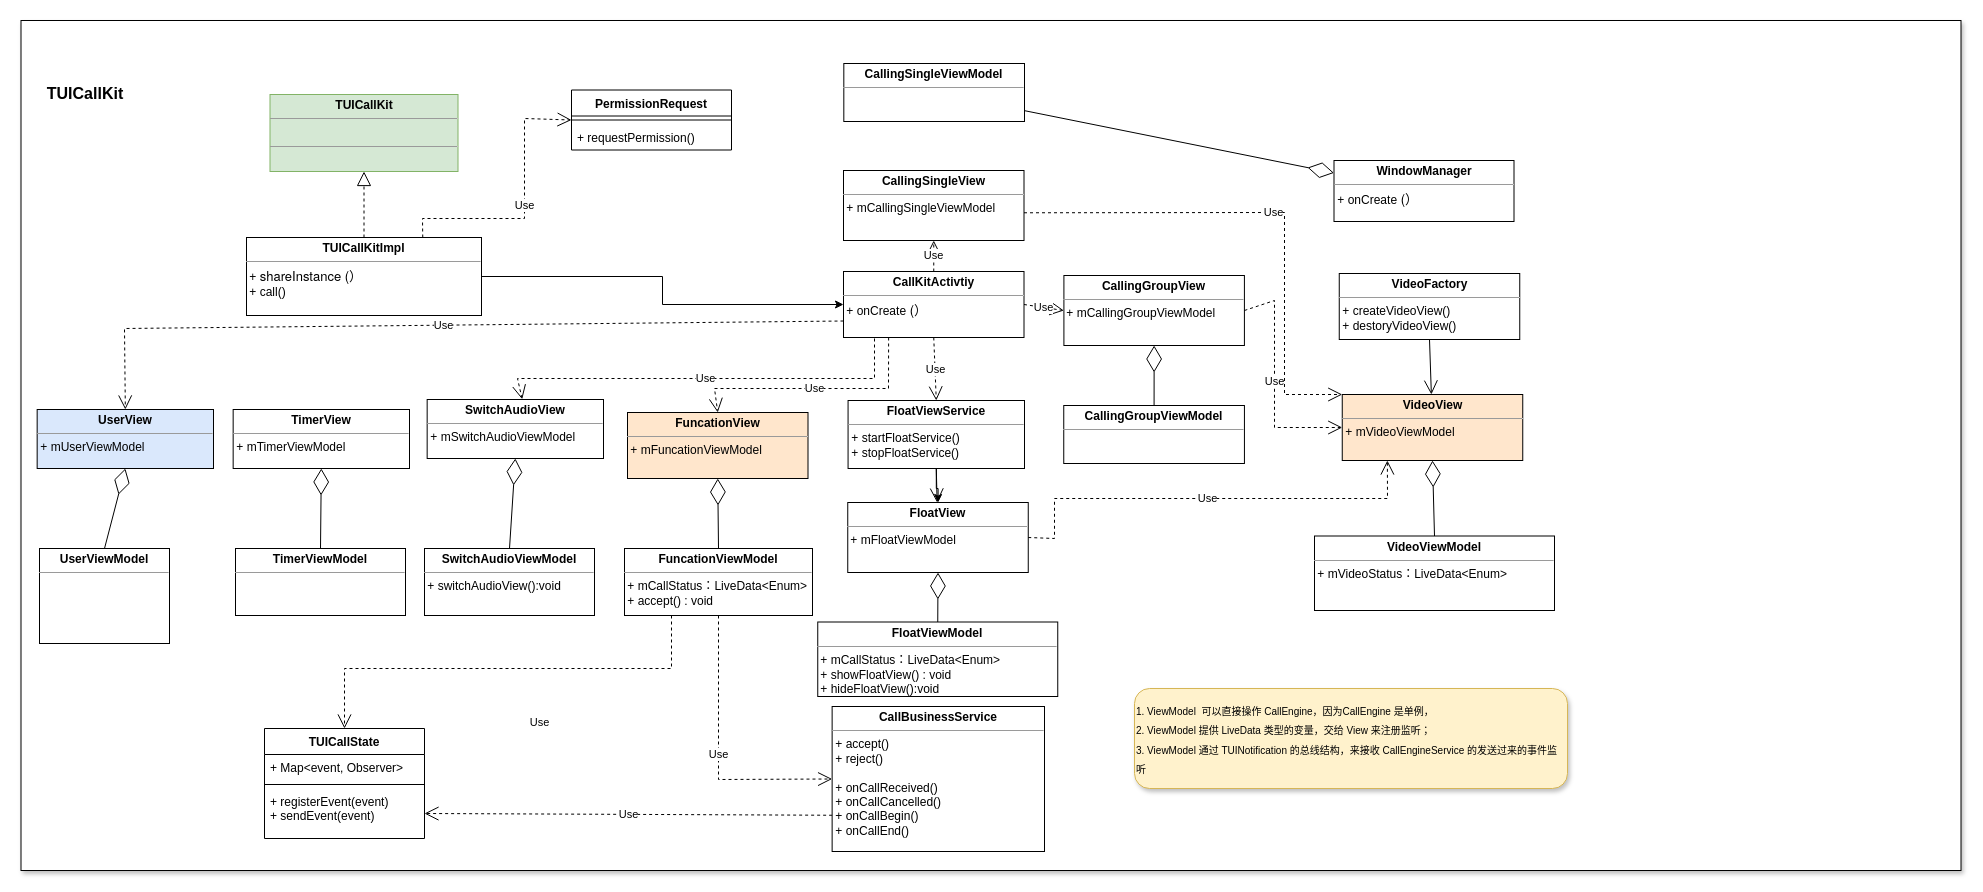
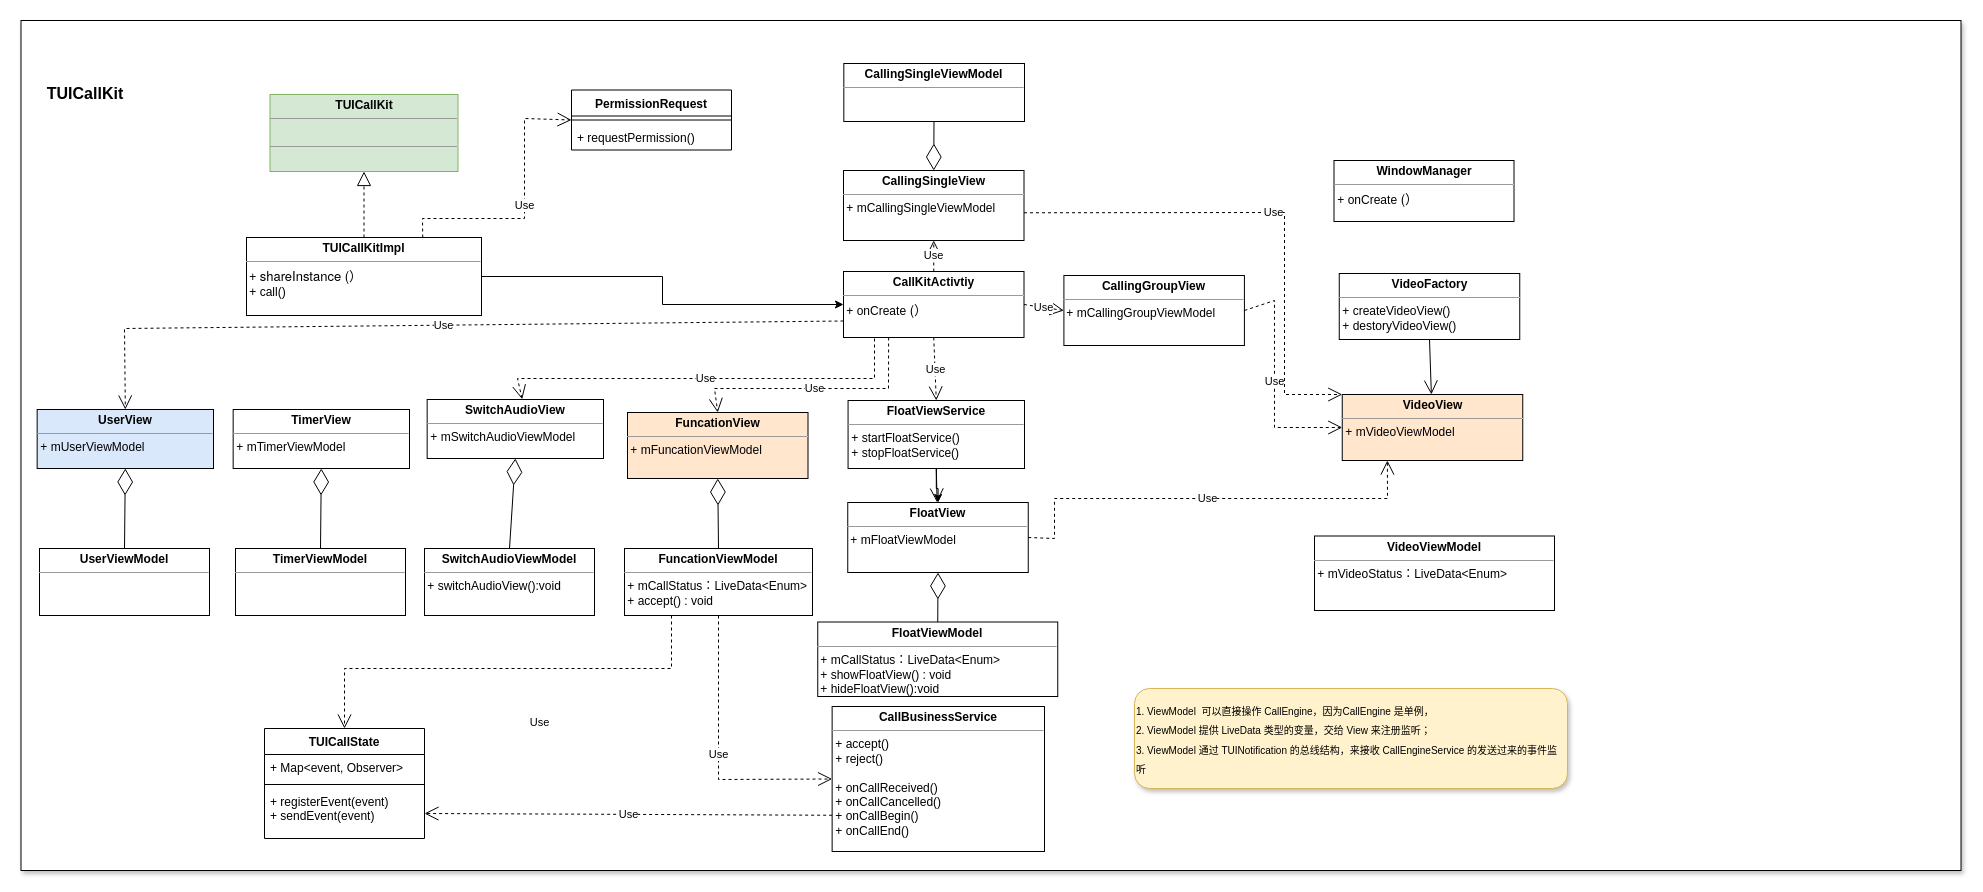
(1166, 139) -> (934, 133)
(1154, 388) -> none
(1154, 435) -> none
(1434, 512) -> none
(105, 596) -> (125, 582)
